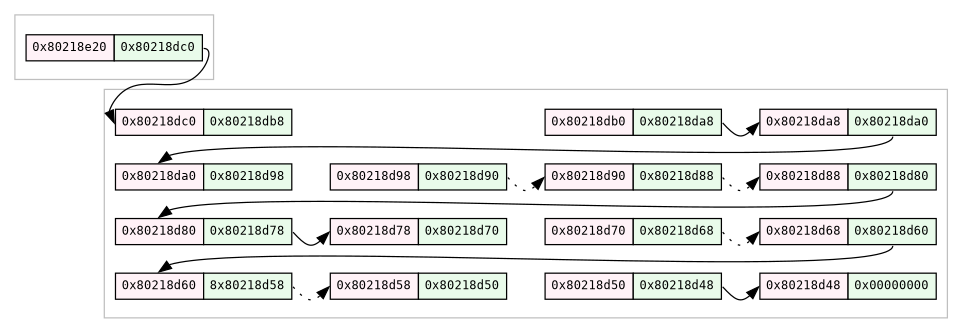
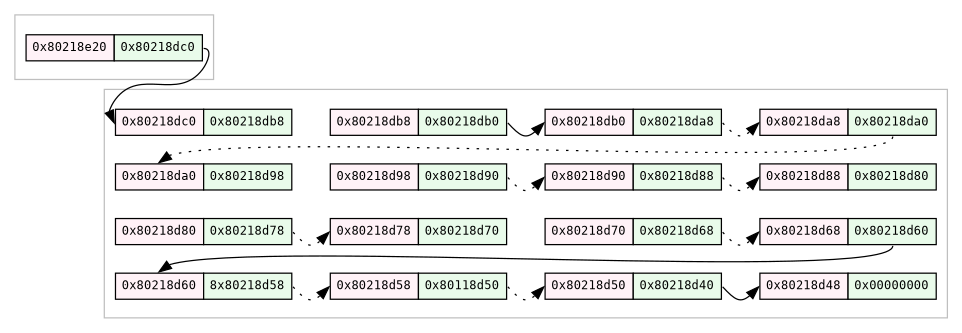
none -> (418, 122)
(735, 134) -> (735, 134)
(532, 150) -> (532, 150)
(532, 204) -> none
(305, 243) -> (305, 243)
(463, 286) -> (463, 286)
(677, 286) -> (677, 286)
none -> (520, 298)
